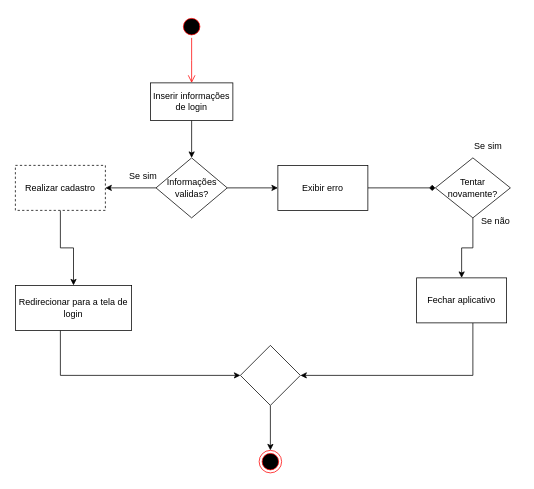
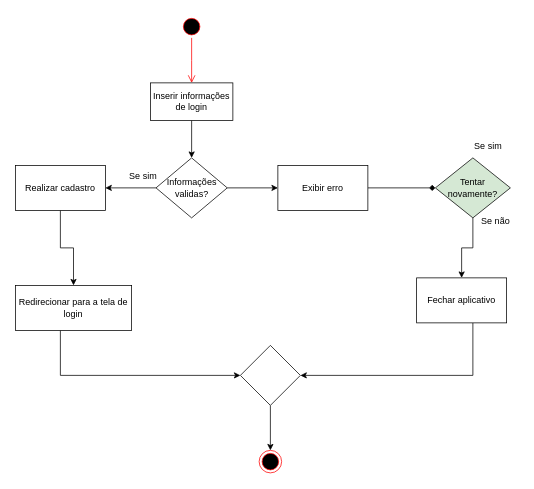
(60, 188) -> (60, 188)
(473, 188) -> (473, 188)
